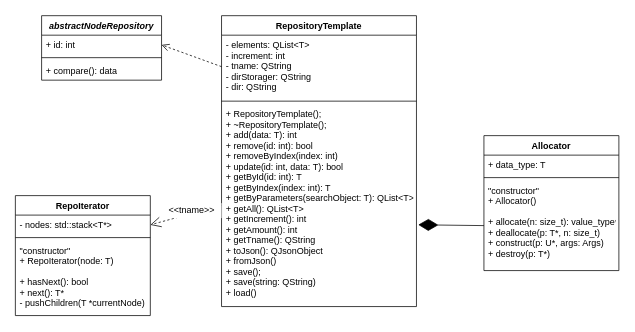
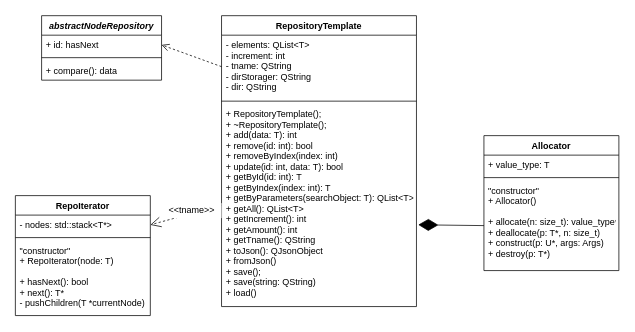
(63, 45) -> (74, 45)
(521, 165) -> (523, 165)
